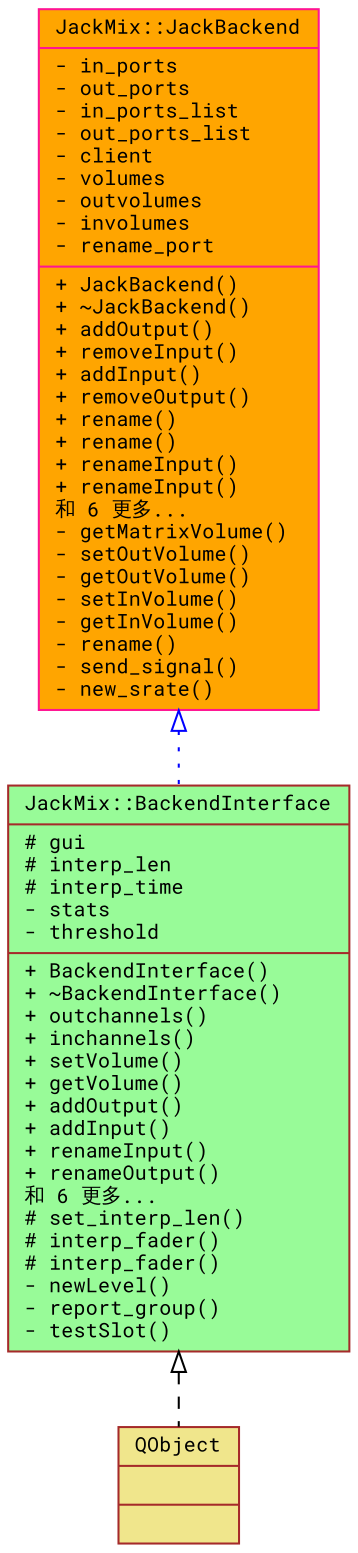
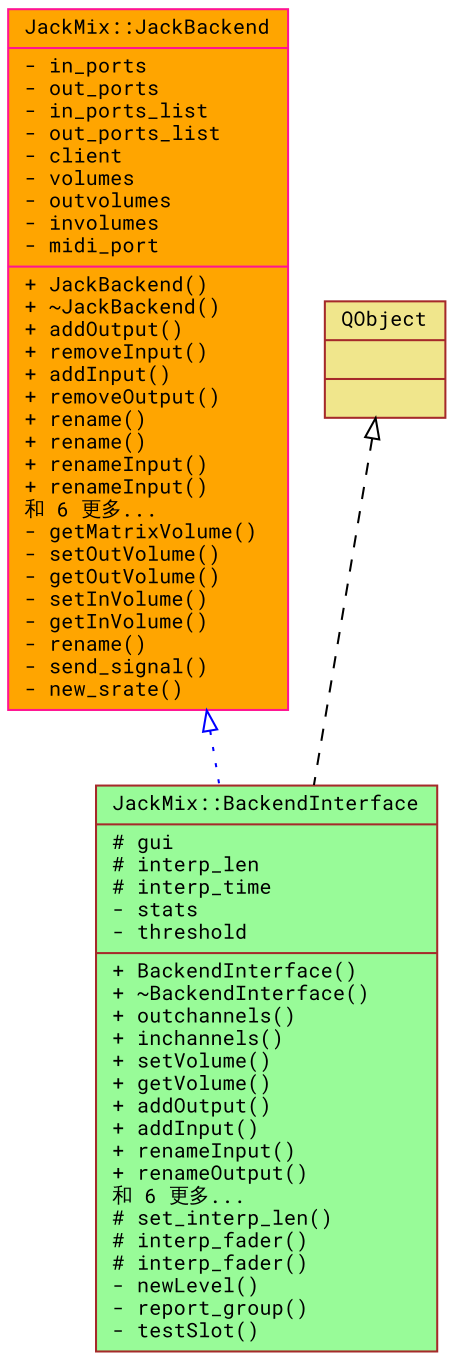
(136, 246) -> (93, 246)
(179, 1399) -> (343, 612)
